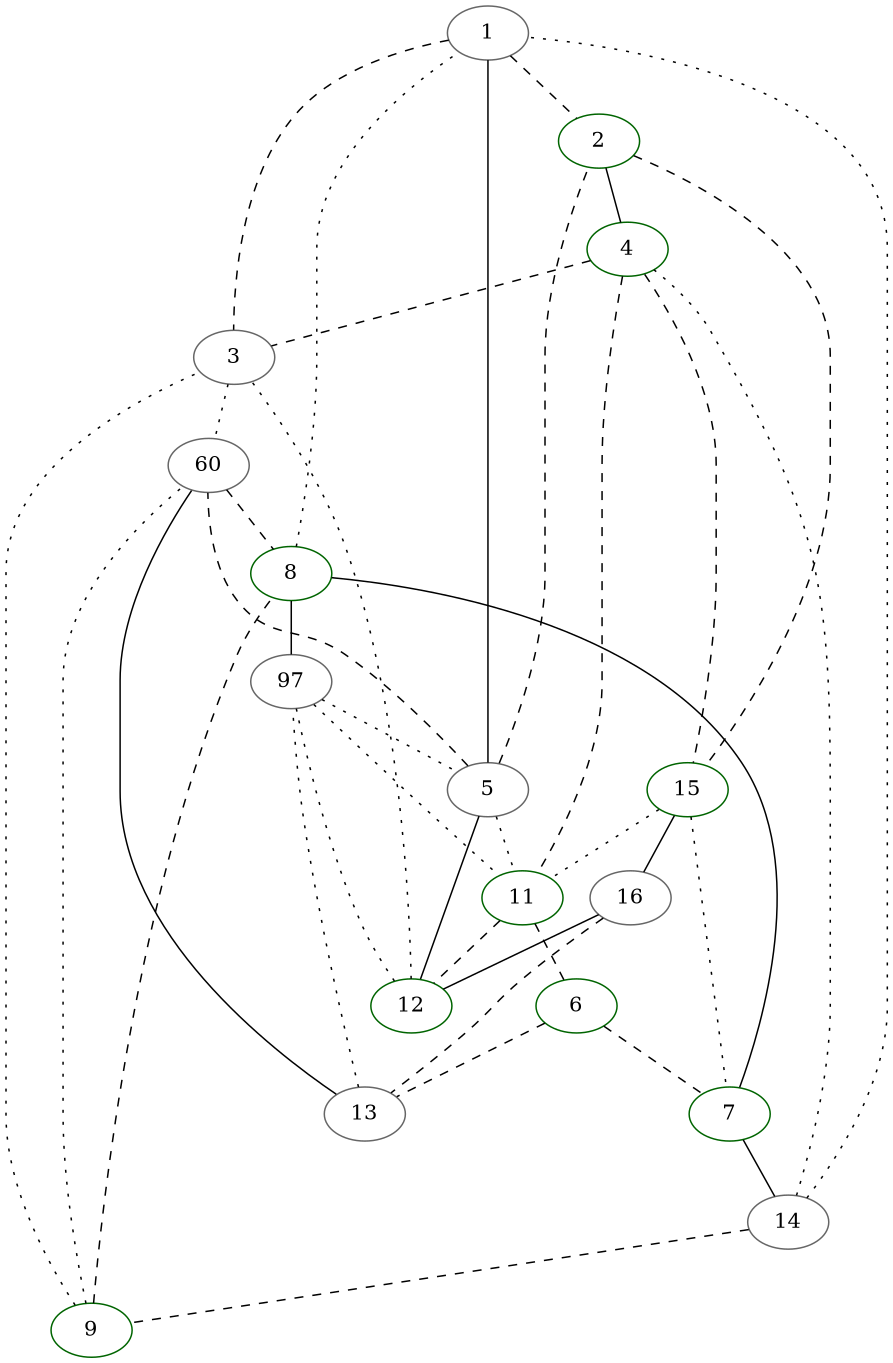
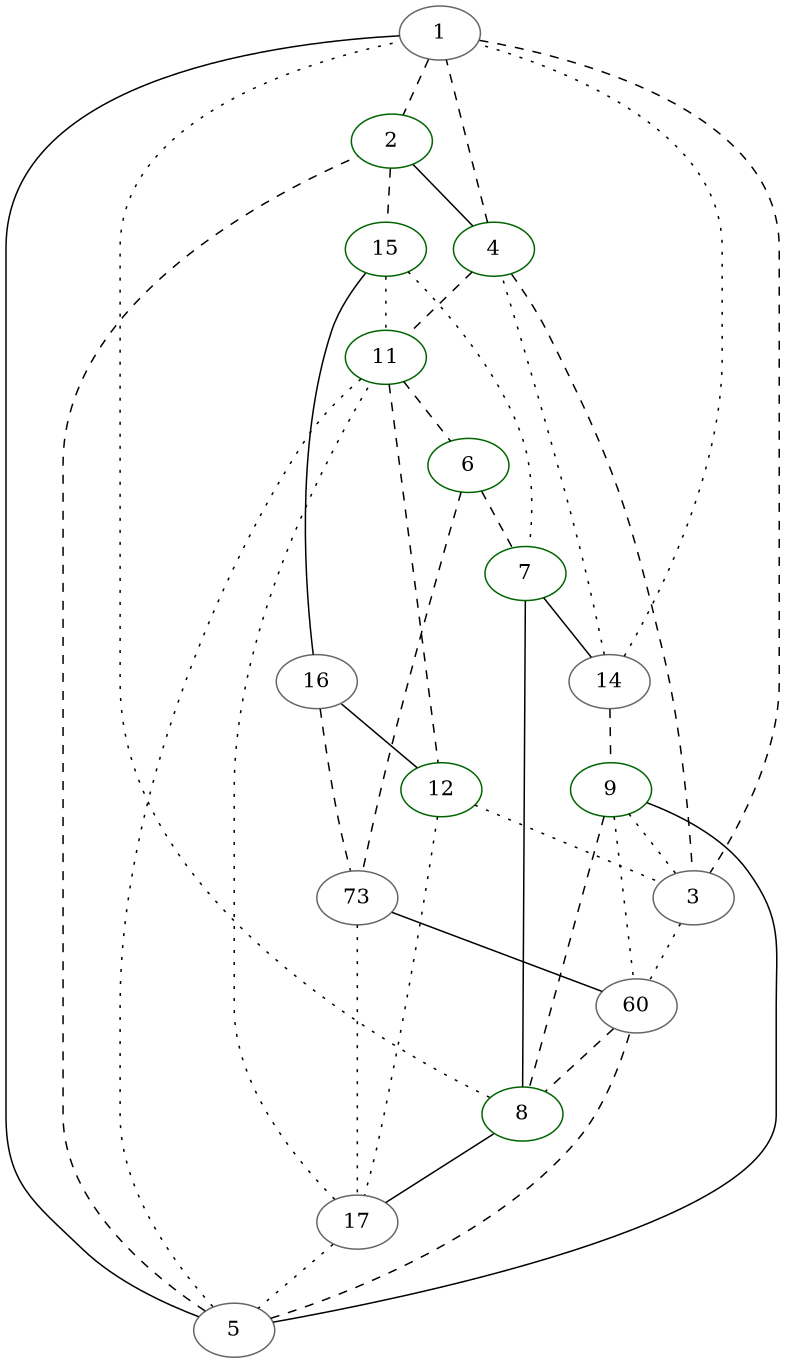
(716, 512) -> (467, 141)
(291, 682) -> (357, 1222)
(450, 898) -> (719, 1187)
(365, 1114) -> (357, 898)
